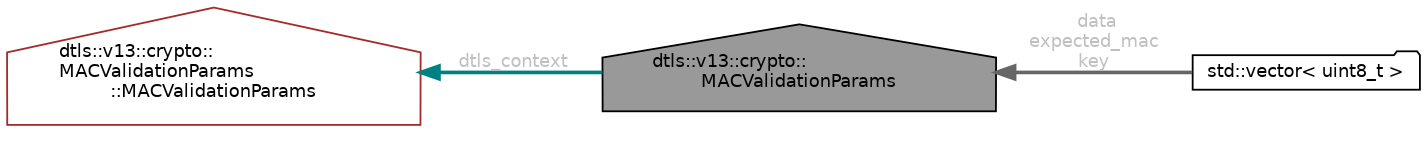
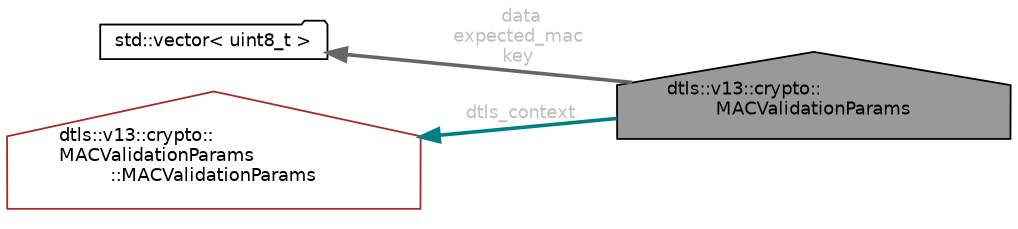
(1104, 72) -> (489, 69)
